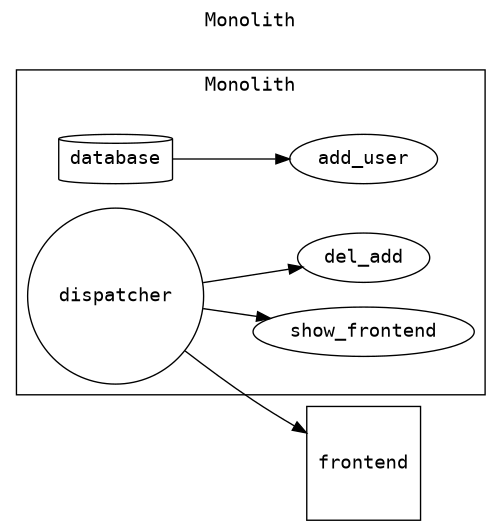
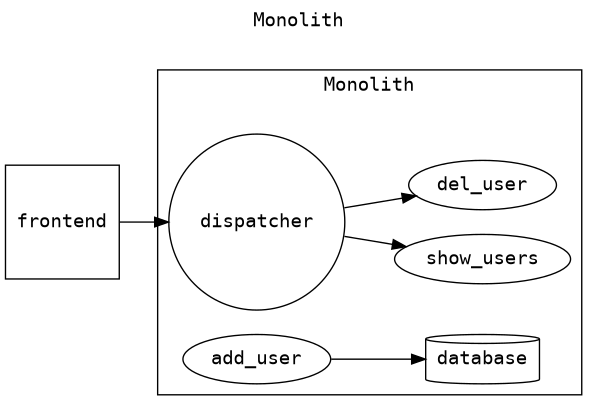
(224, 159) -> (371, 359)
(364, 258) -> (483, 185)
(364, 332) -> (483, 259)
(233, 386) -> (137, 222)
